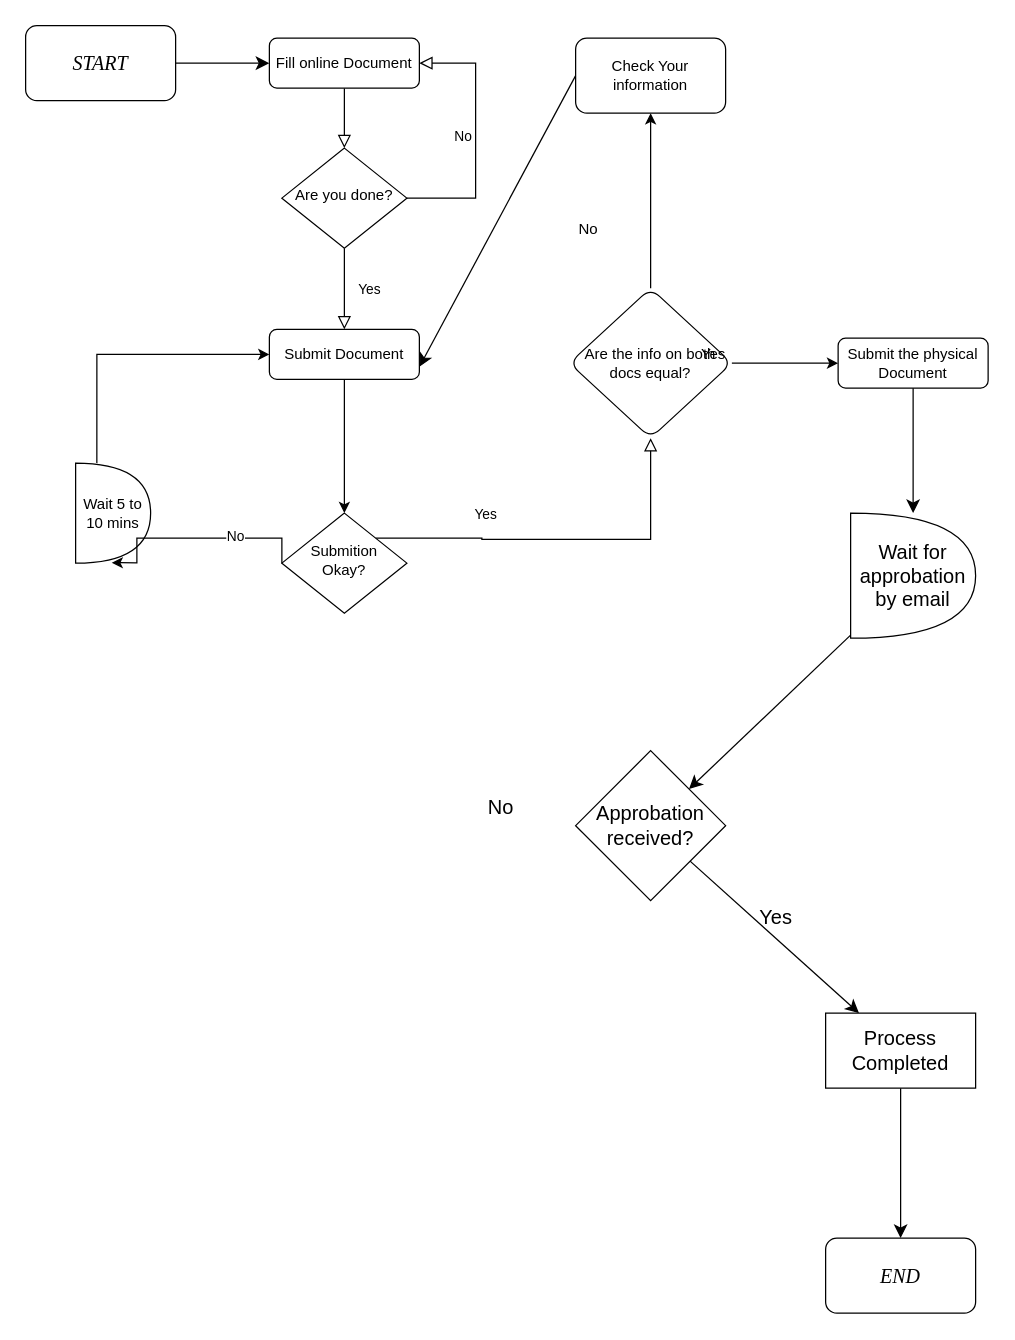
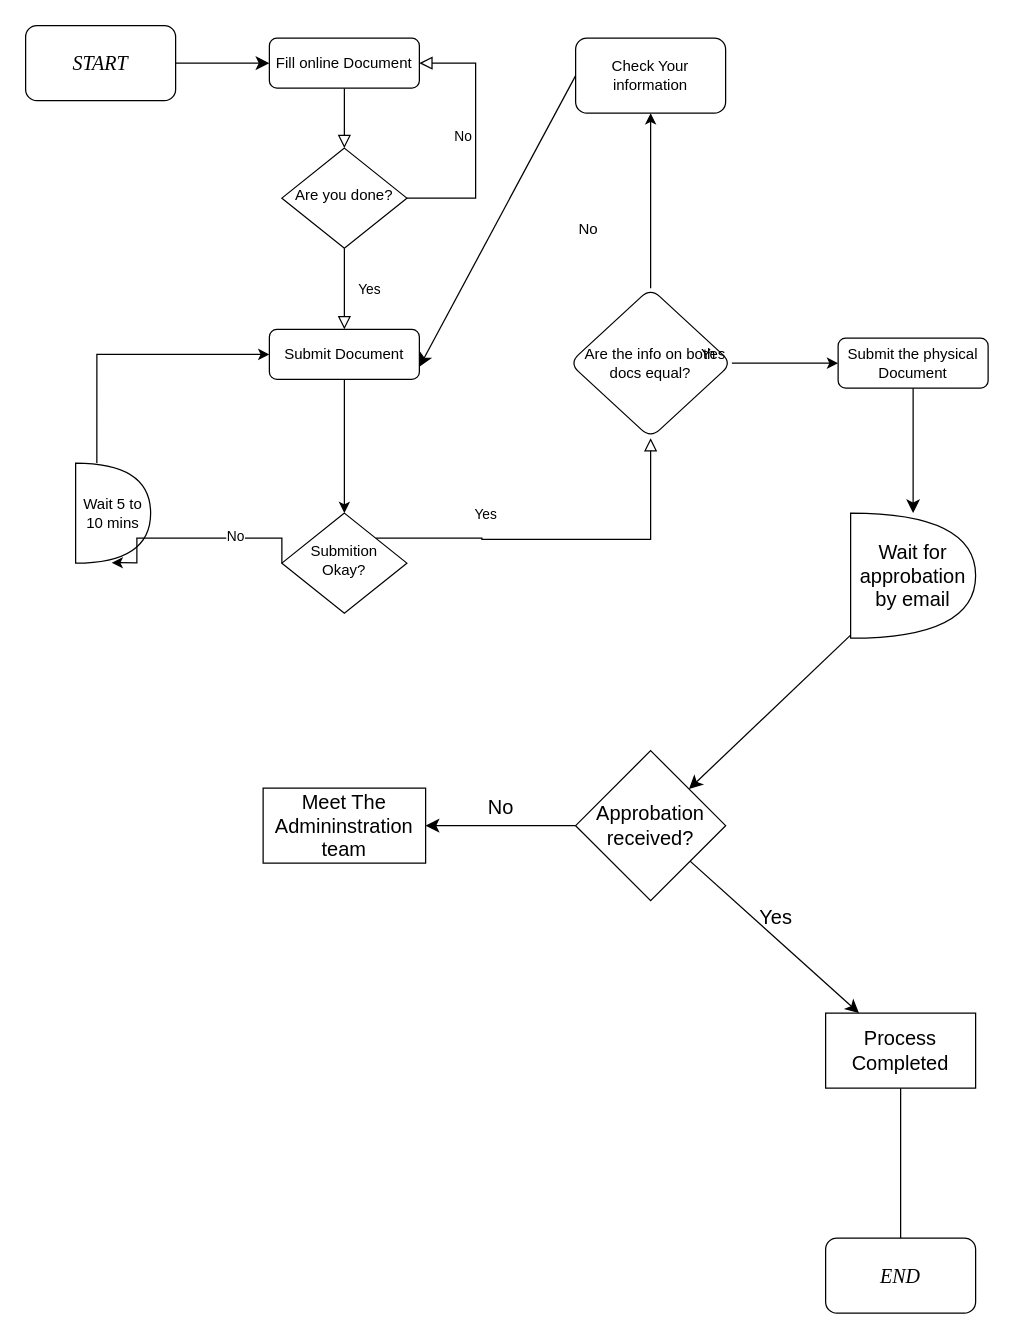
none -> (344, 826)
none -> (505, 826)
(901, 1226) -> (901, 1230)
